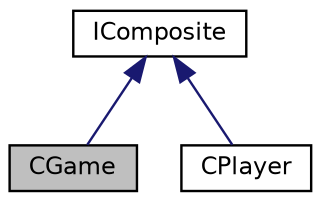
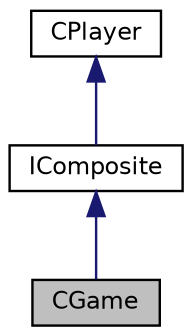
(210, 111) -> (96, 113)
